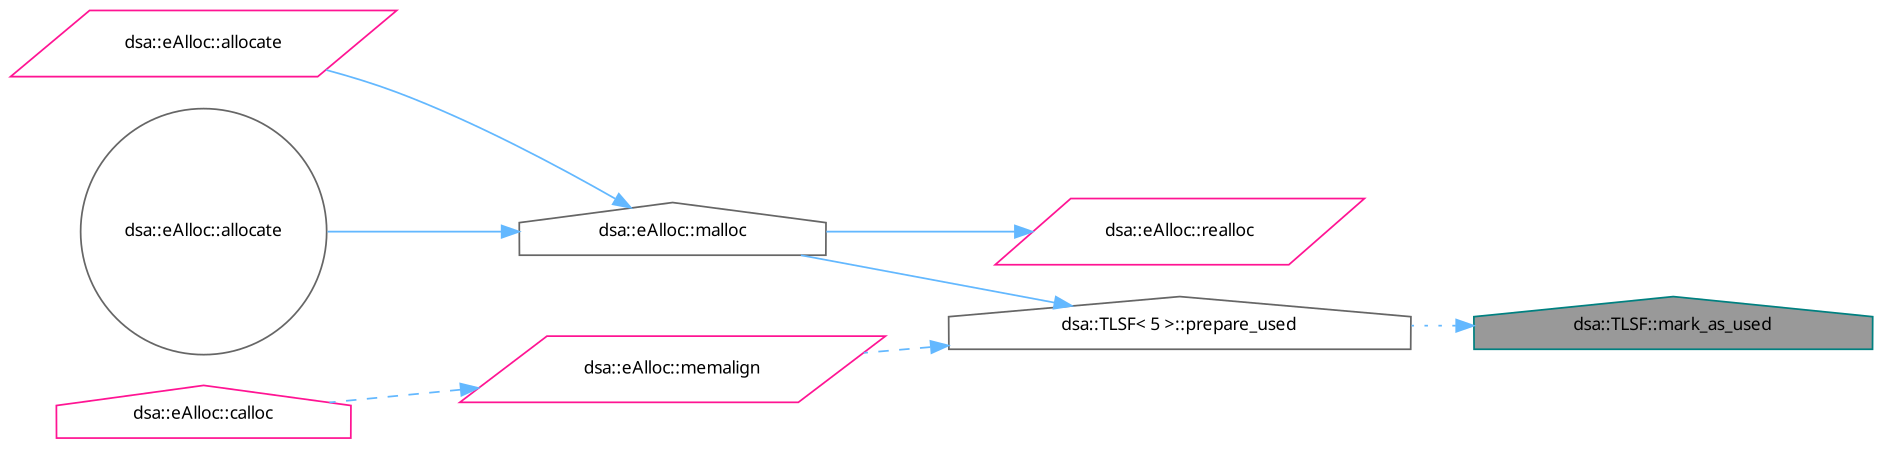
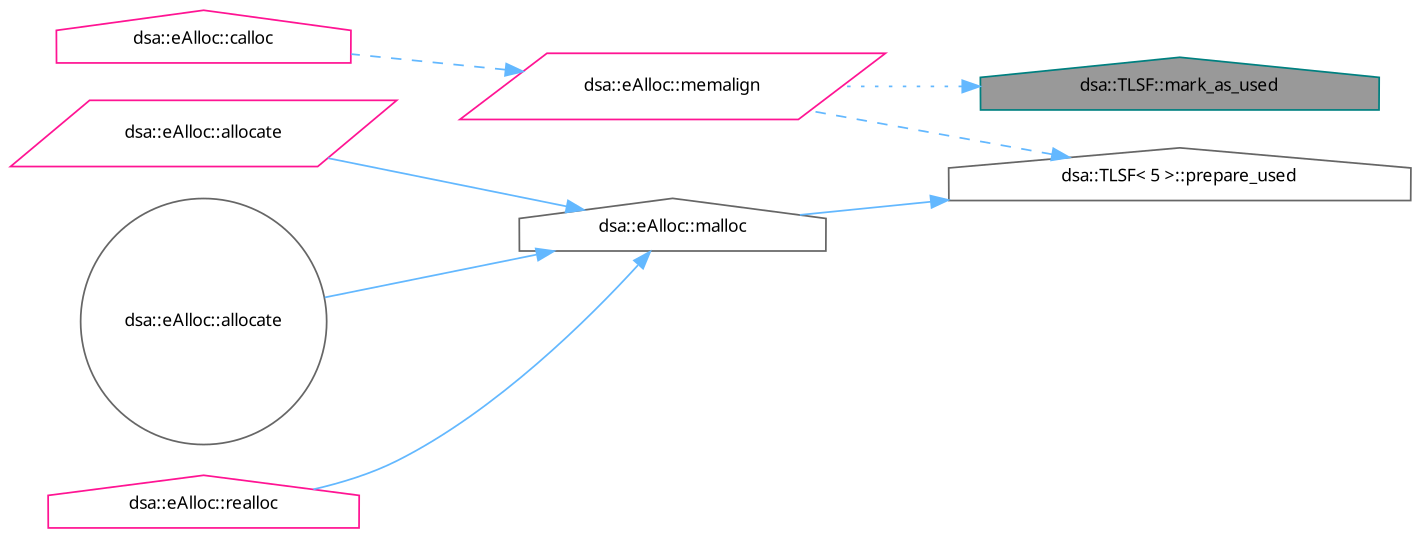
(920, 232) -> (491, 401)
(1180, 232) -> (204, 504)
(1434, 326) -> (902, 86)
